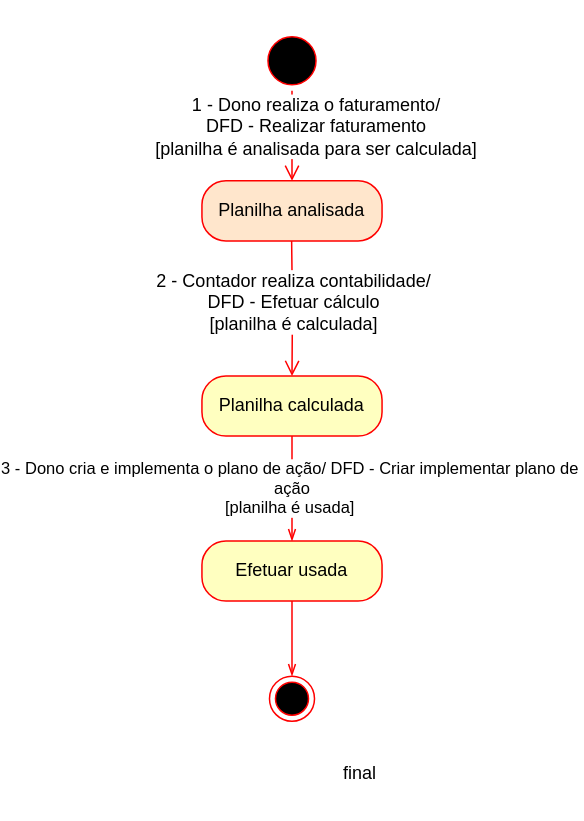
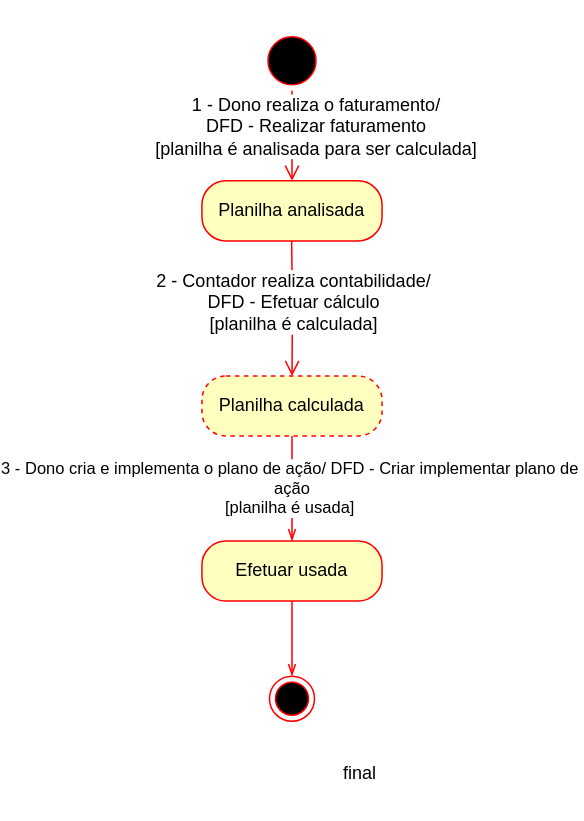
(292, 211) -> (292, 211)
(292, 406) -> (292, 406)
